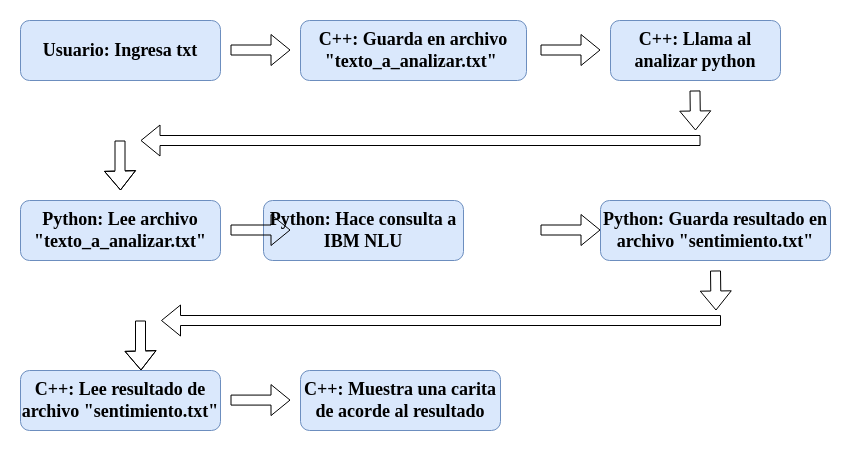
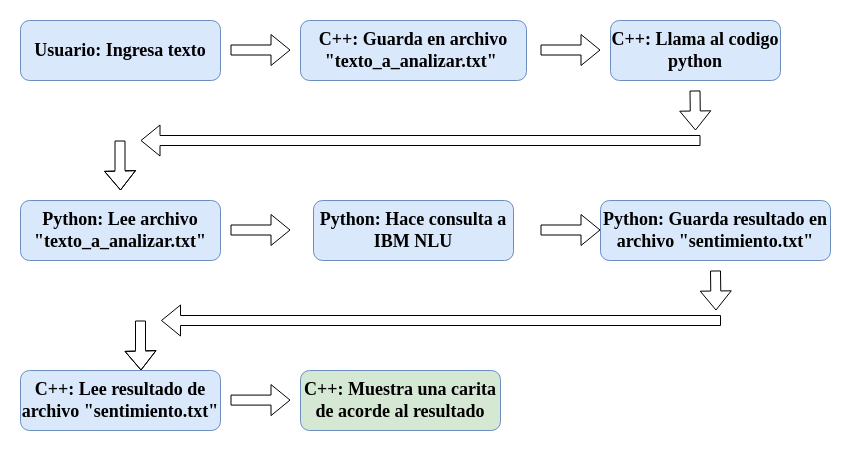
(121, 51) -> (121, 51)
(696, 51) -> (696, 51)
(364, 231) -> (414, 231)
(401, 401) -> (401, 401)
